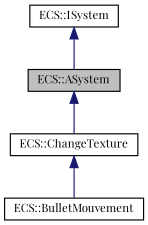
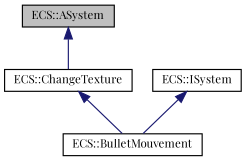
(74, 54) -> (161, 117)
